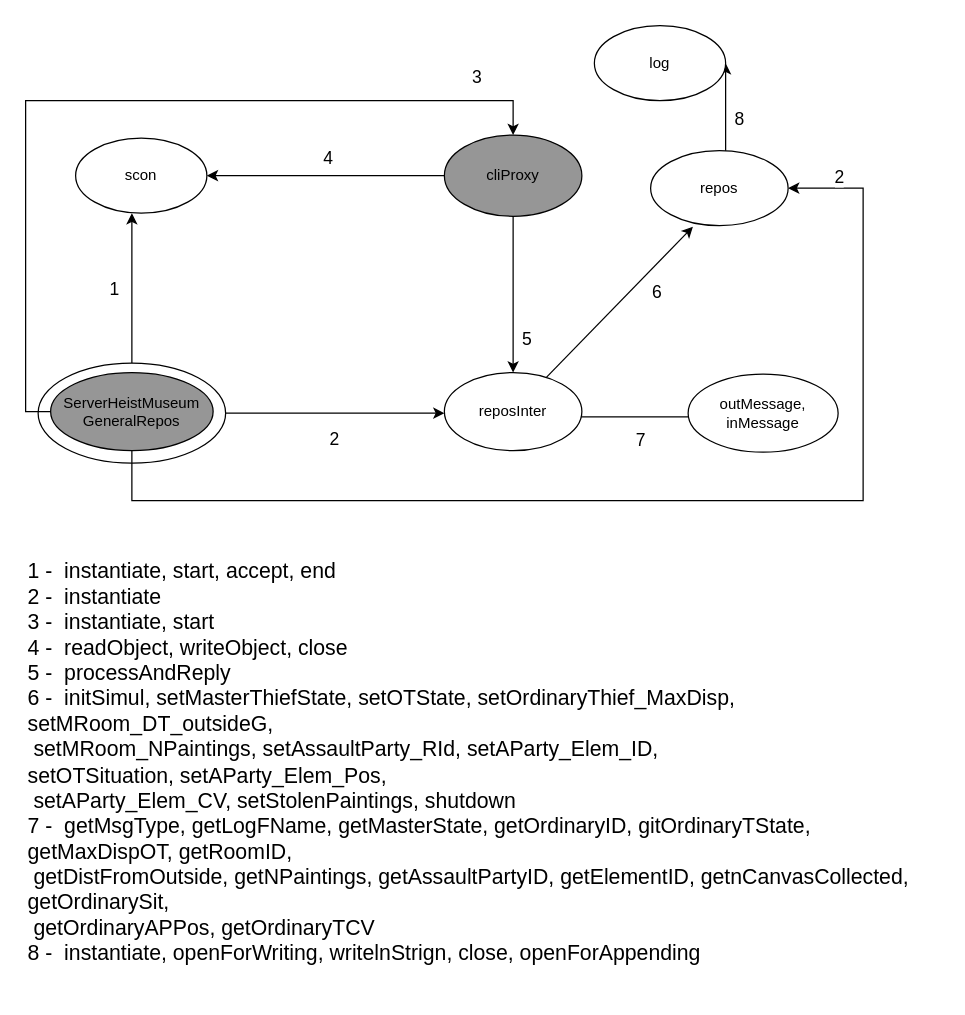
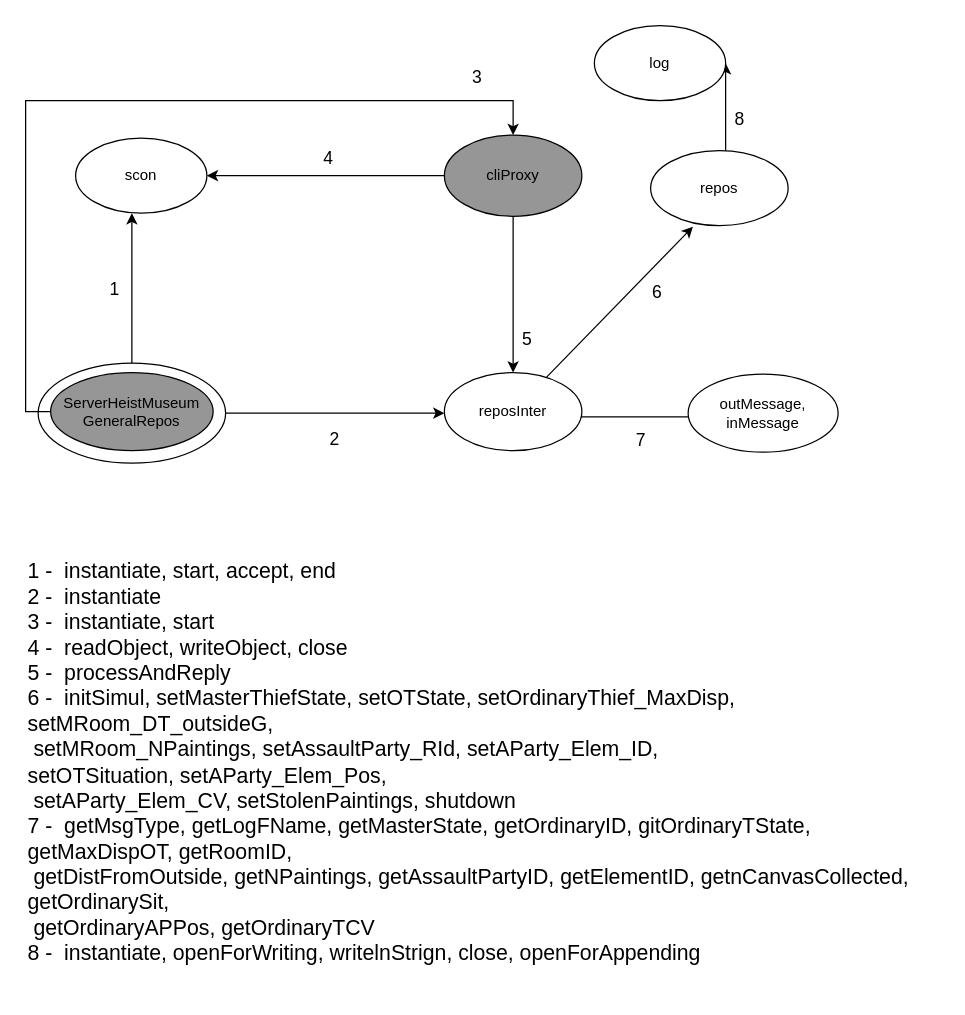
(662, 501) -> none
